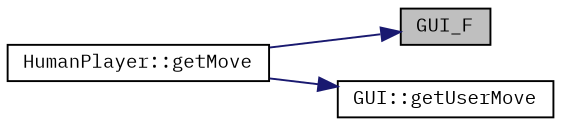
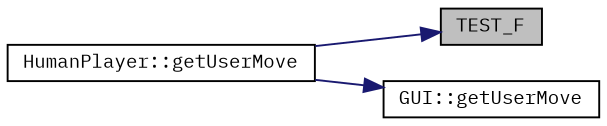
(446, 27) -> (491, 27)
(138, 63) -> (161, 63)
